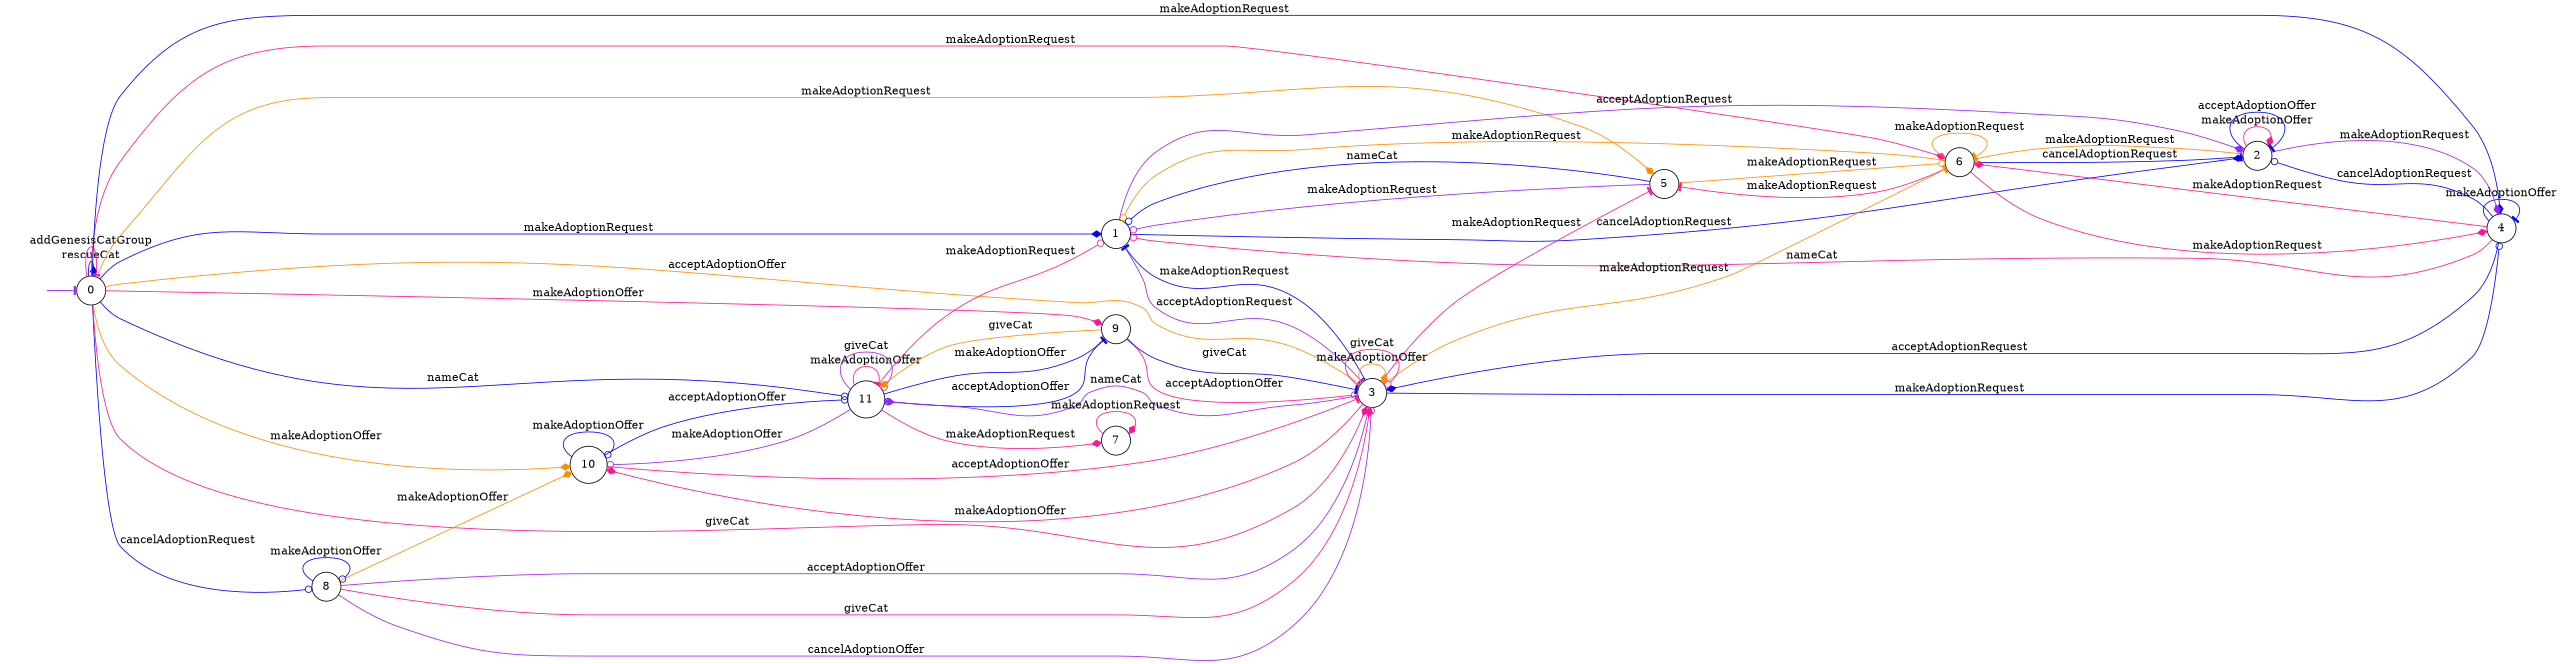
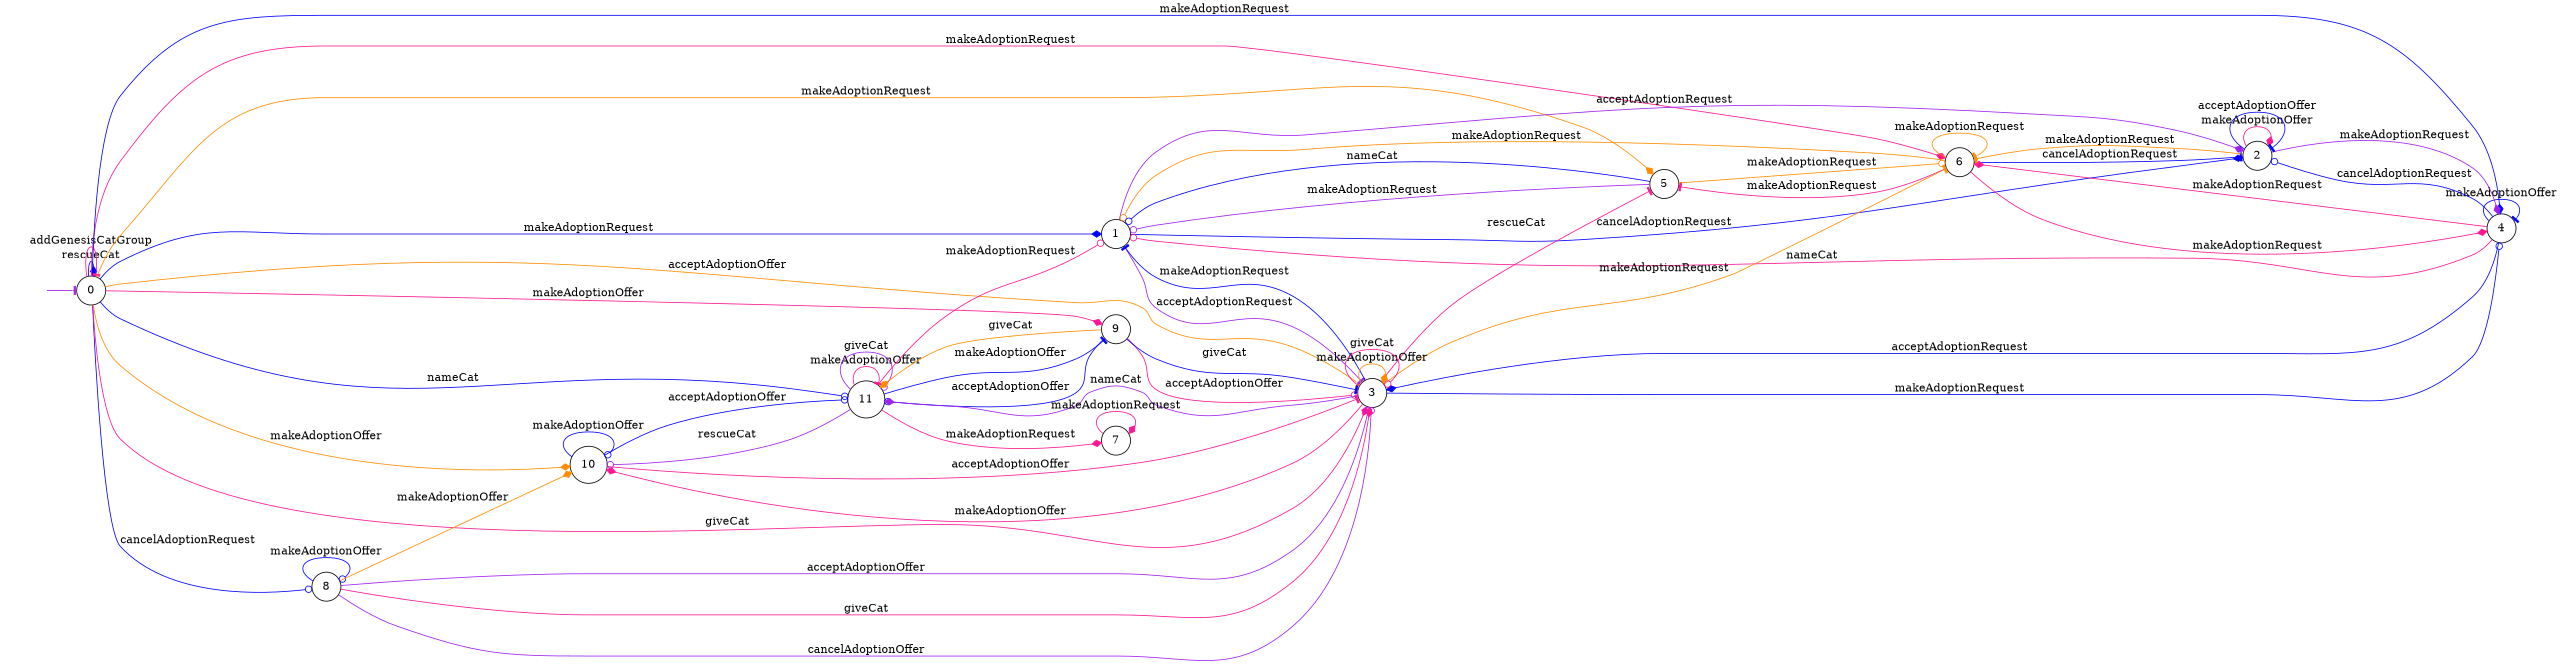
(1517, 223) -> (1517, 223)
(727, 435) -> (727, 435)
